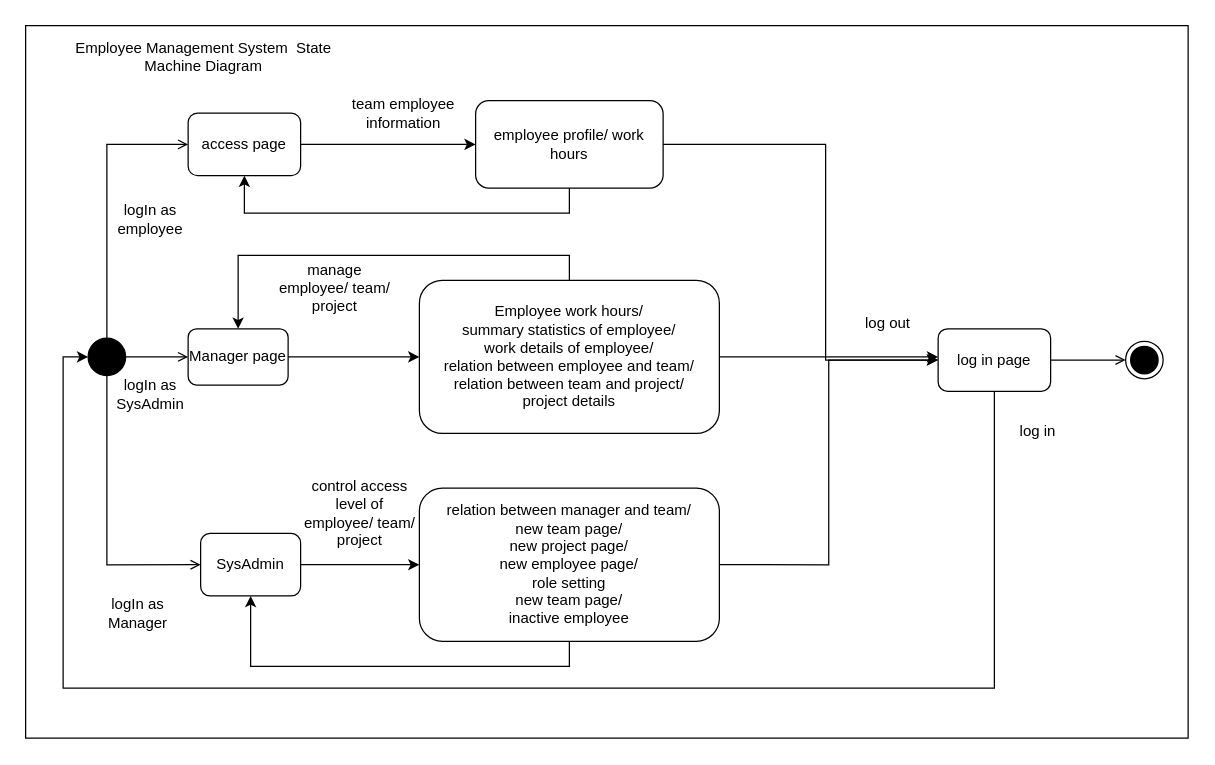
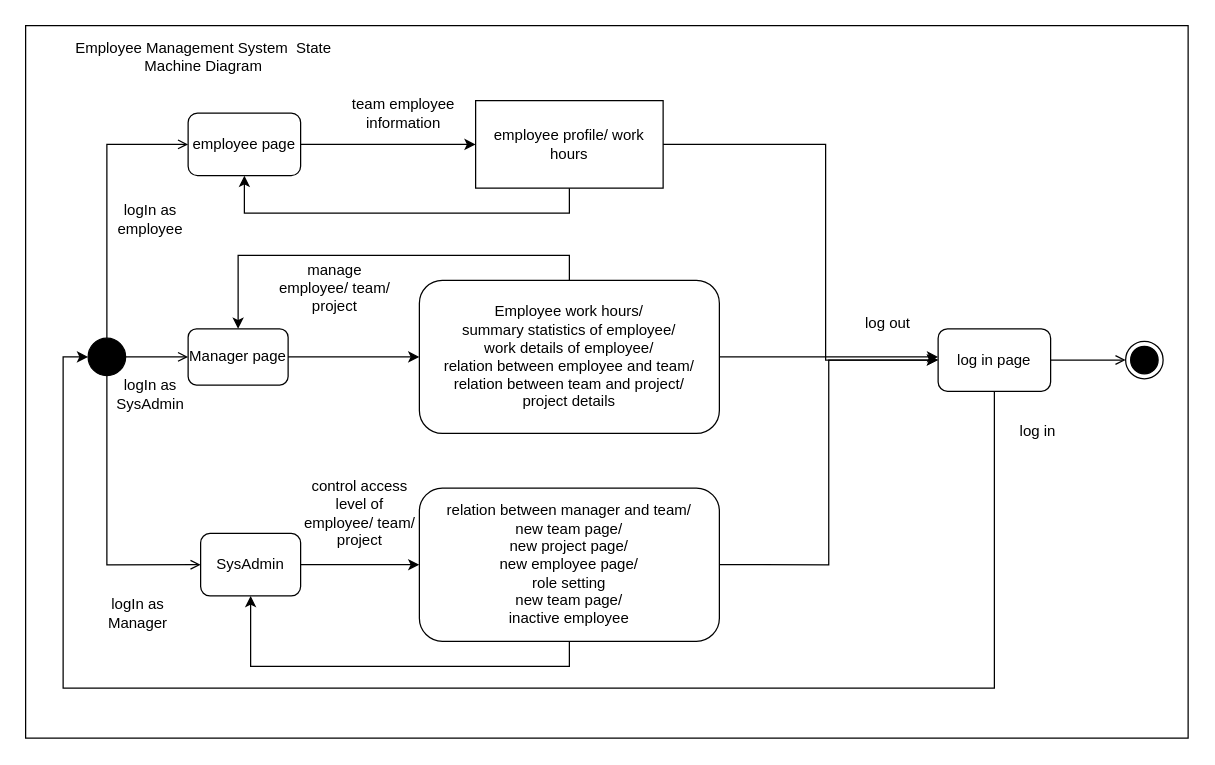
(244, 144) -> (244, 144)
(569, 144) -> (569, 144)
